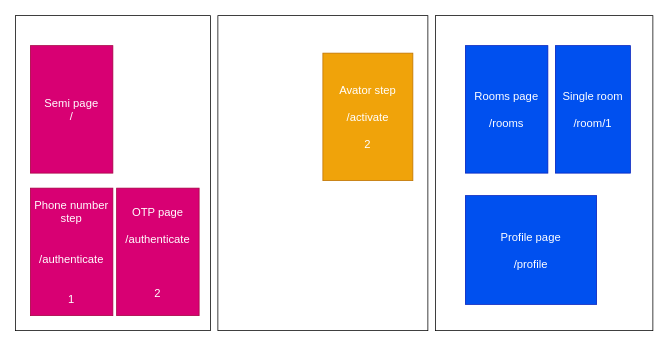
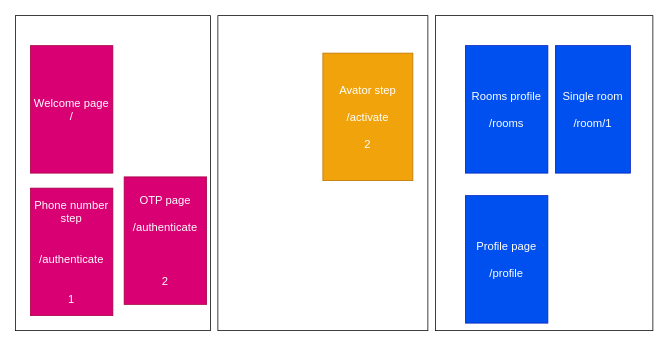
(72, 109) -> (72, 109)
(507, 109) -> (507, 109)
(531, 250) -> (507, 259)
(158, 252) -> (165, 240)
